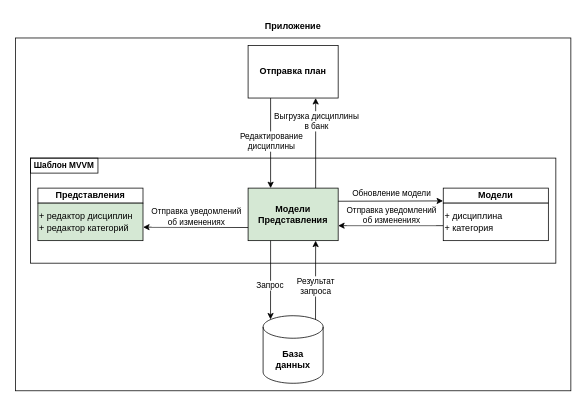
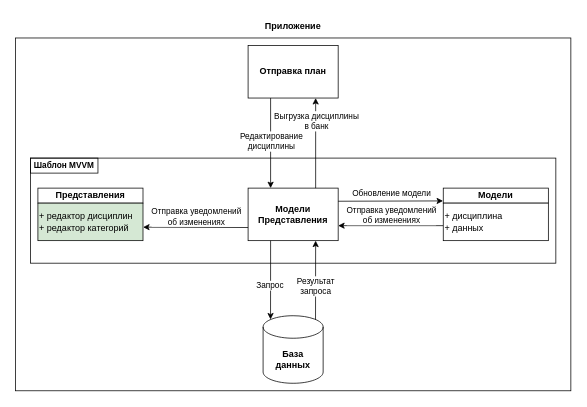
(293, 214) -> (293, 214)
(473, 222) -> (473, 222)
